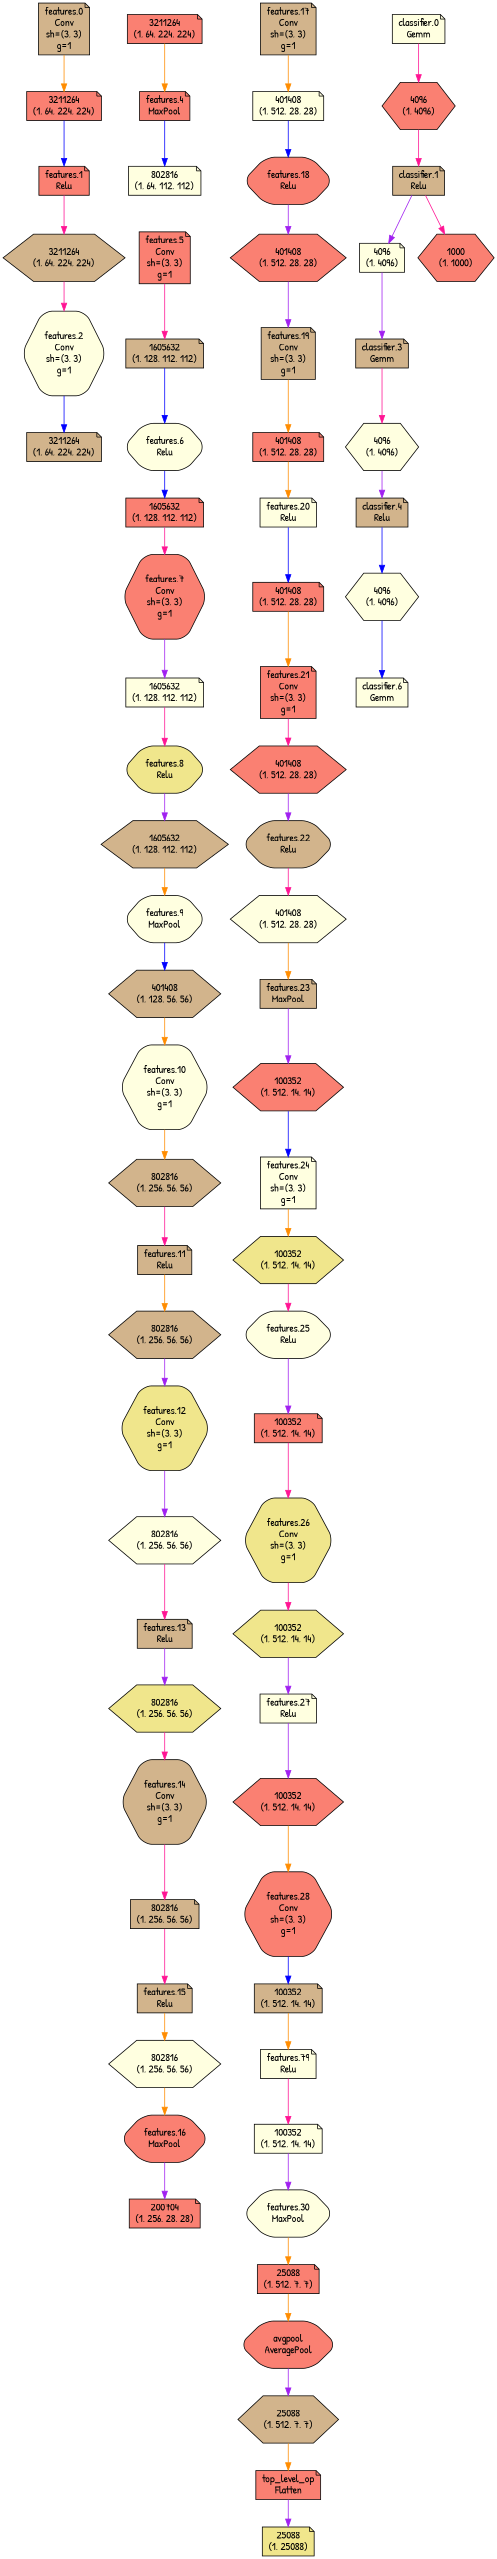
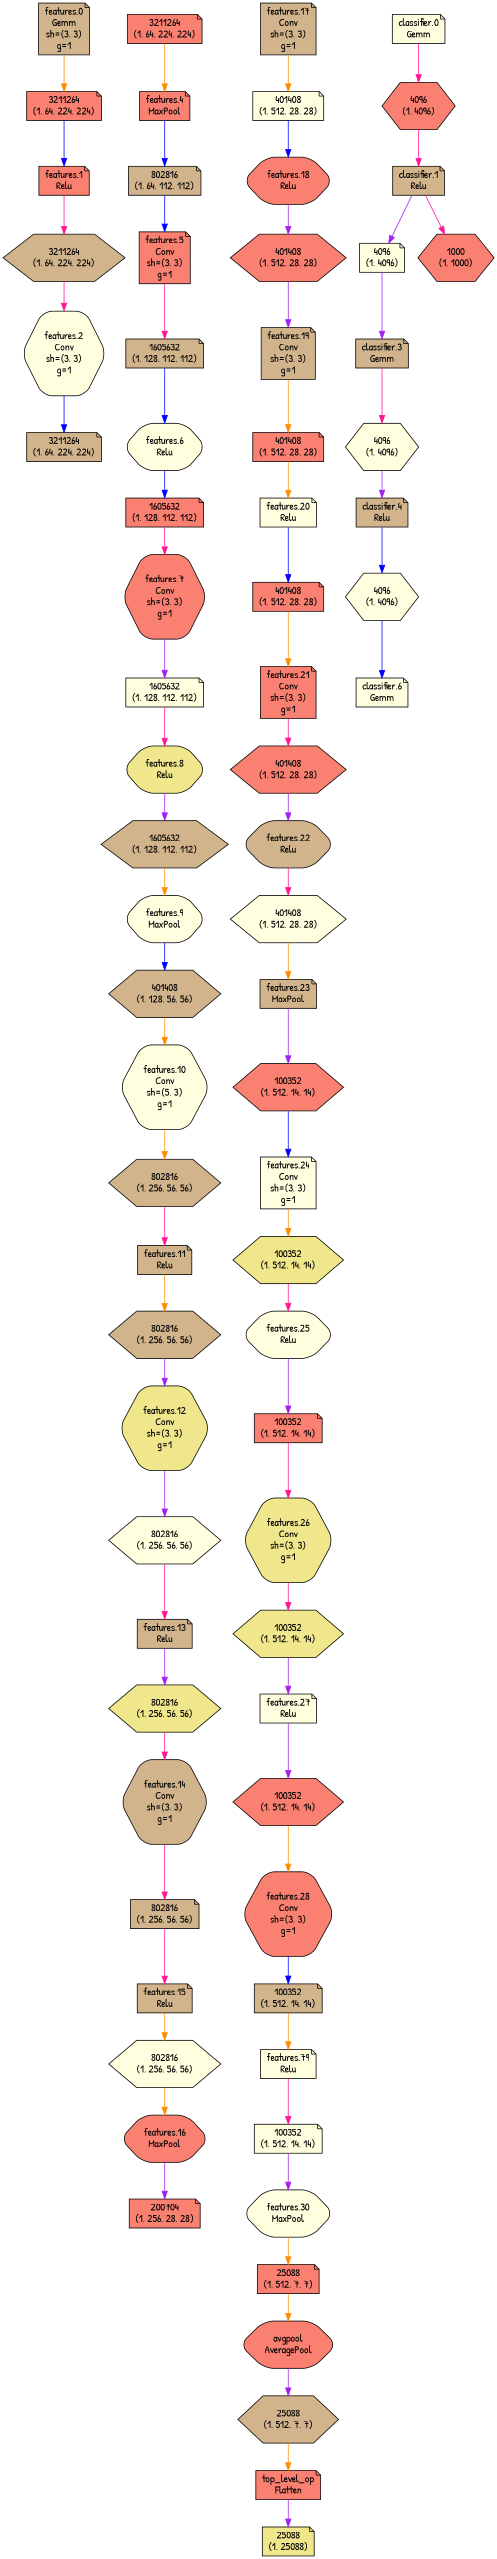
(64, 29) -> (64, 29)
(165, 181) -> (165, 181)
none -> (165, 210)
(165, 1087) -> (165, 1087)
